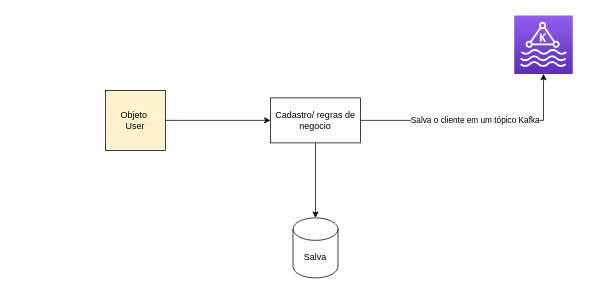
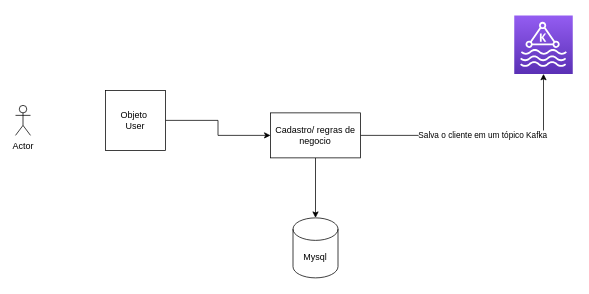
none -> (23, 120)
(135, 120) -> (135, 120)
(315, 120) -> (315, 135)
(315, 258) -> (315, 258)
